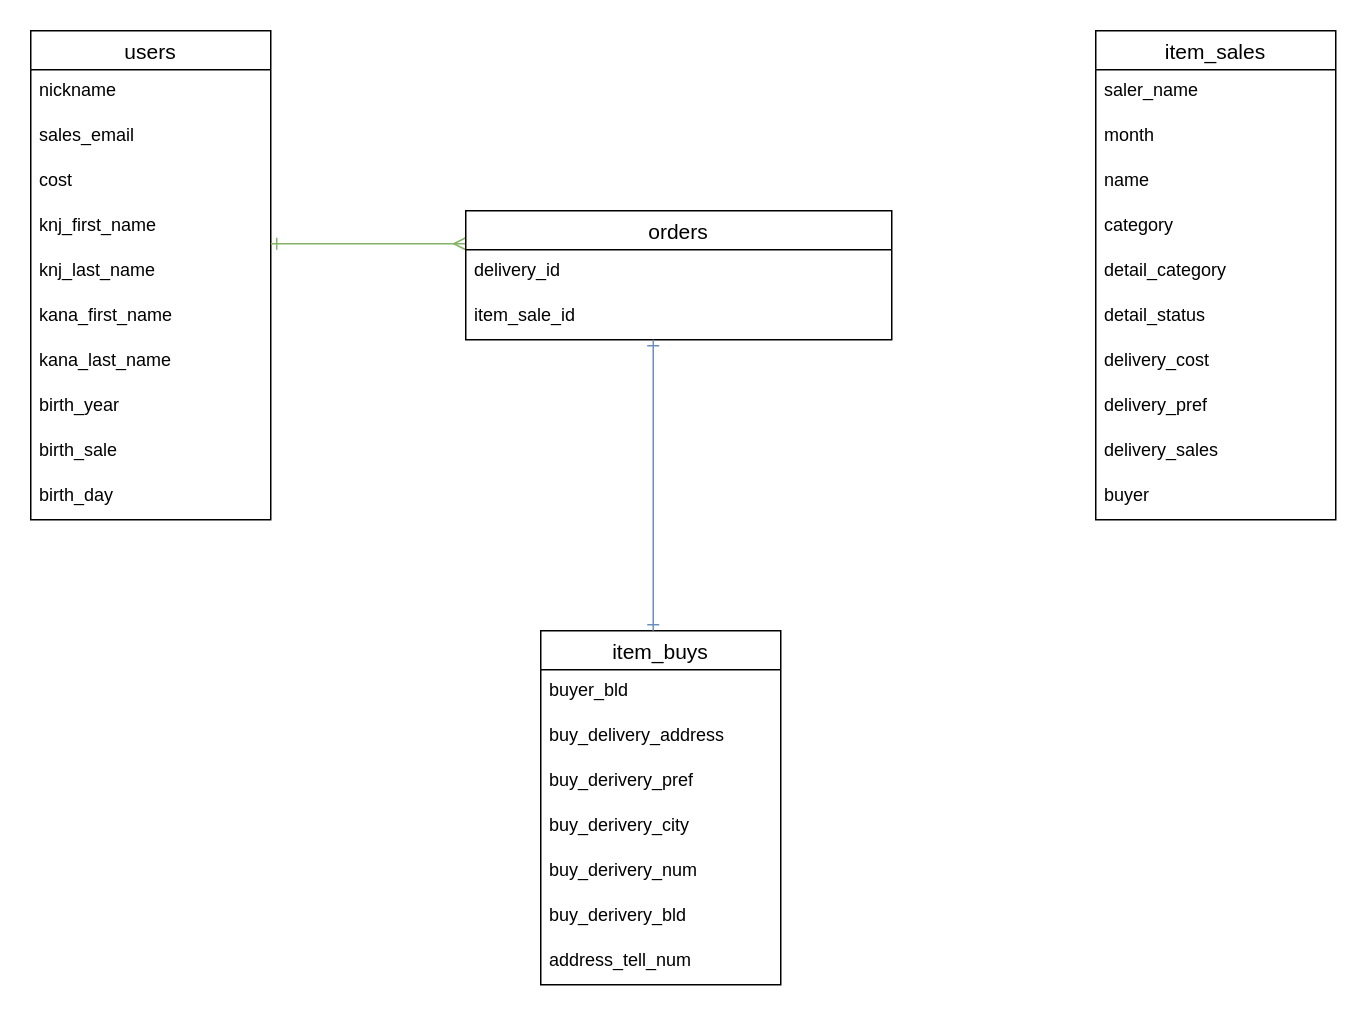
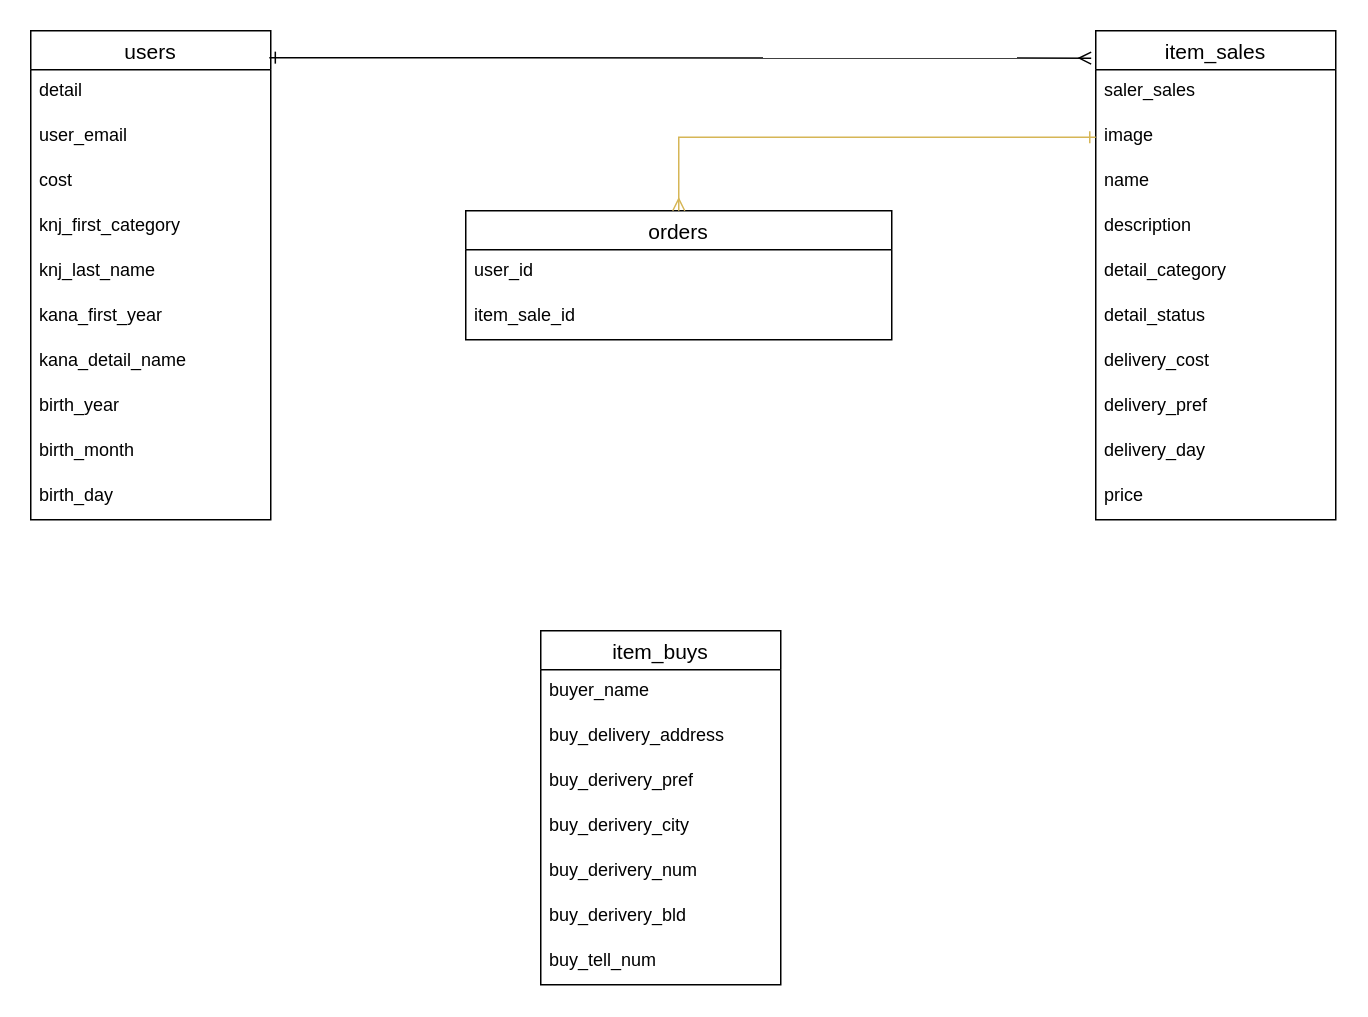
none -> (680, 58)
(77, 90) -> (65, 90)
(1152, 90) -> (1155, 90)
(87, 135) -> (85, 135)
(1129, 135) -> (1127, 135)
none -> (850, 137)
(107, 225) -> (127, 225)
(1144, 225) -> (1155, 225)
(369, 244) -> none
(522, 270) -> (507, 270)
(112, 315) -> (112, 315)
(107, 360) -> (115, 360)
(85, 450) -> (92, 450)
(1168, 450) -> (1160, 450)
(653, 486) -> none
(1129, 495) -> (1127, 495)
(592, 690) -> (599, 690)
(625, 960) -> (605, 960)
